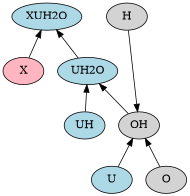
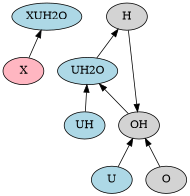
(70, 47) -> (105, 47)
